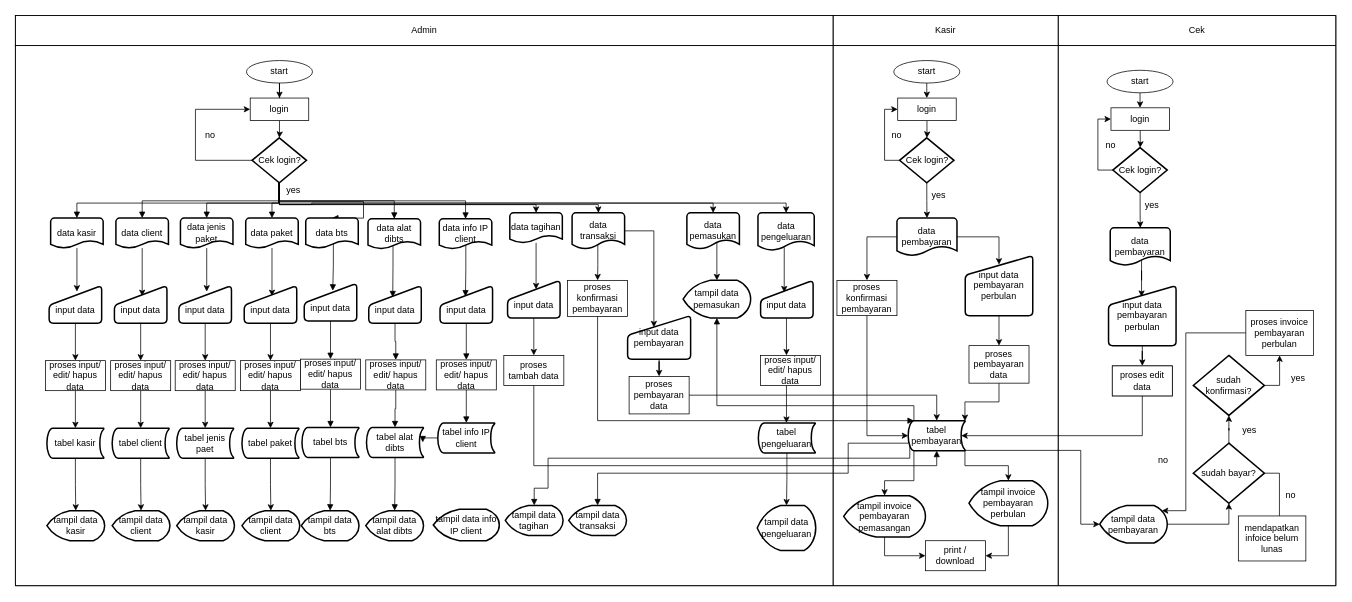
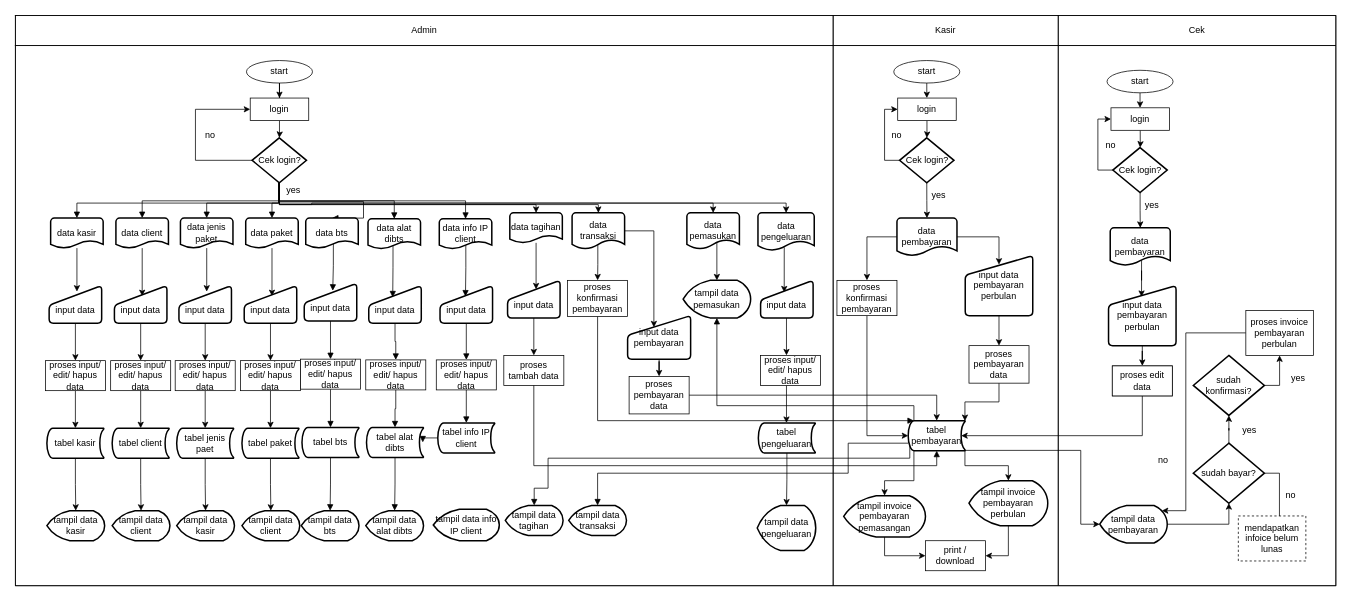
(1272, 538) -> (1272, 538)
